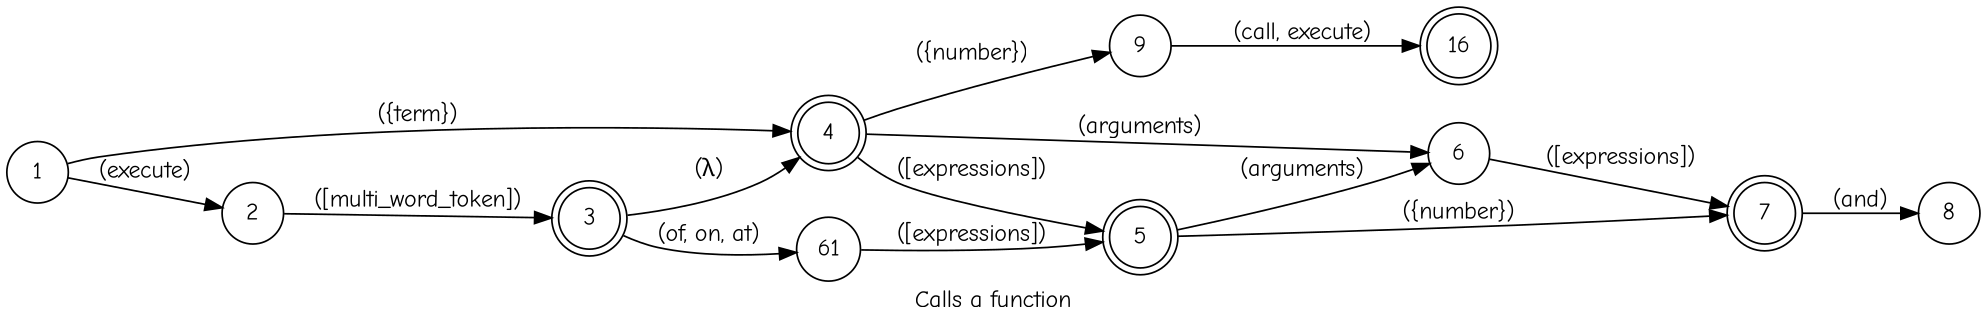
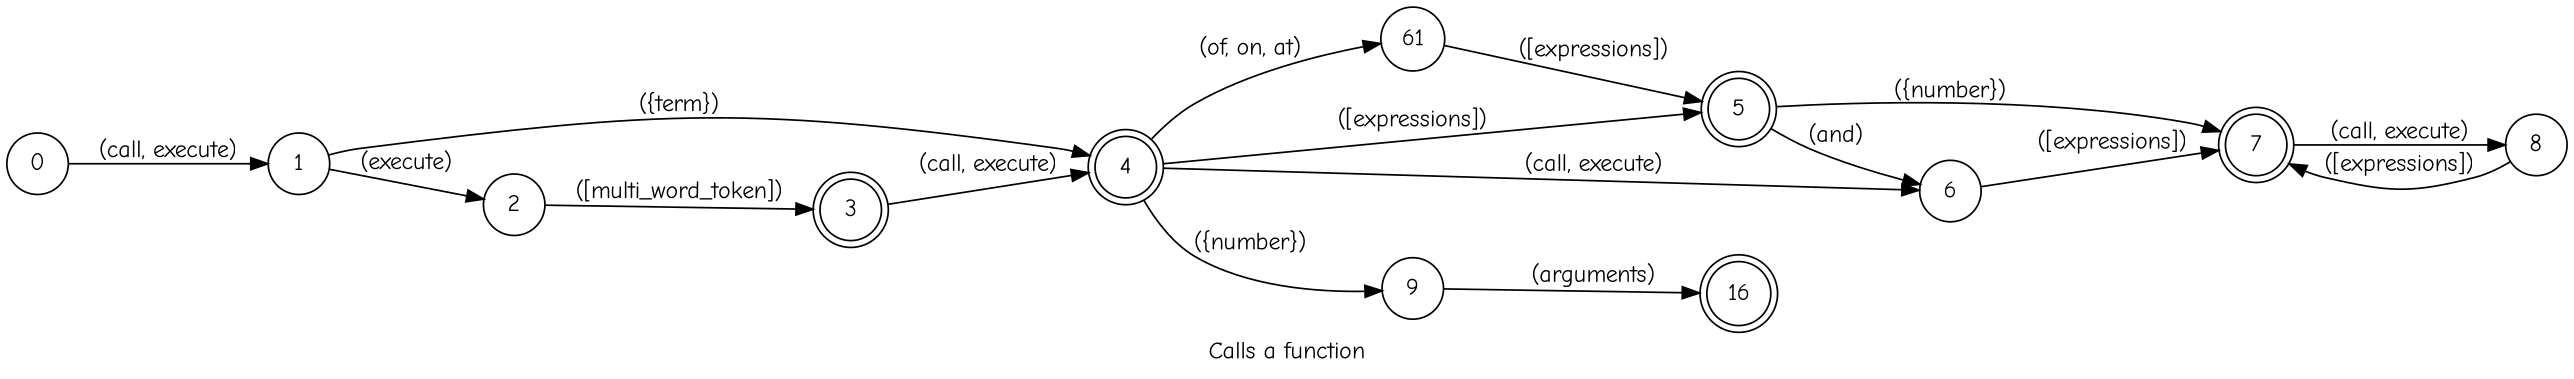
(1303, 33) -> (1594, 276)
(1140, 127) -> (1594, 165)
none -> (38, 164)
(709, 170) -> (988, 165)
(1303, 170) -> (1836, 136)
none -> (2409, 189)
(1860, 200) -> (2400, 132)
(700, 253) -> (1251, 78)
